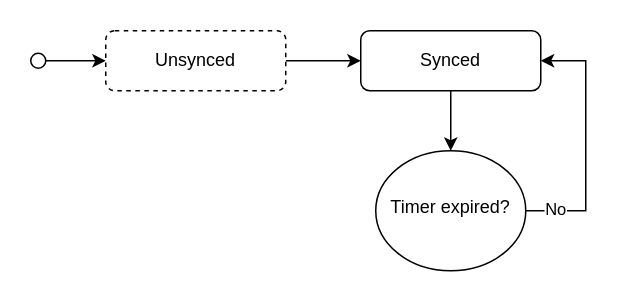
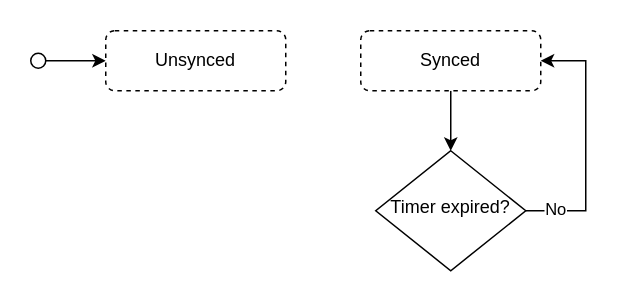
(318, 61) -> none
(451, 61) -> (451, 61)
(451, 211) -> (451, 211)
